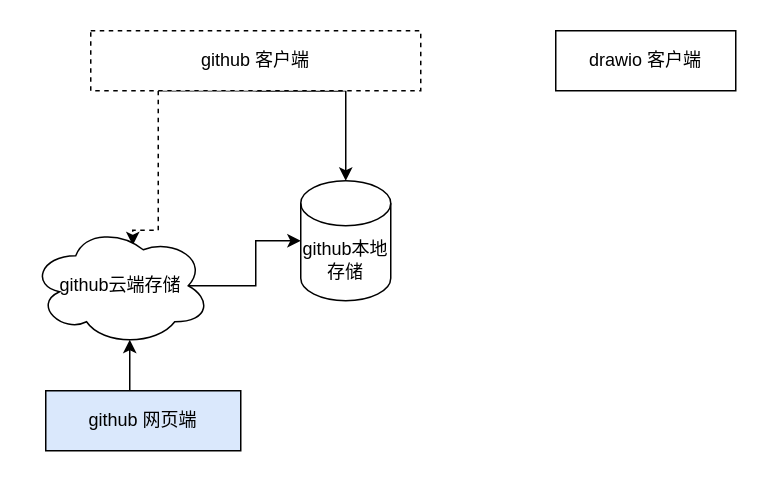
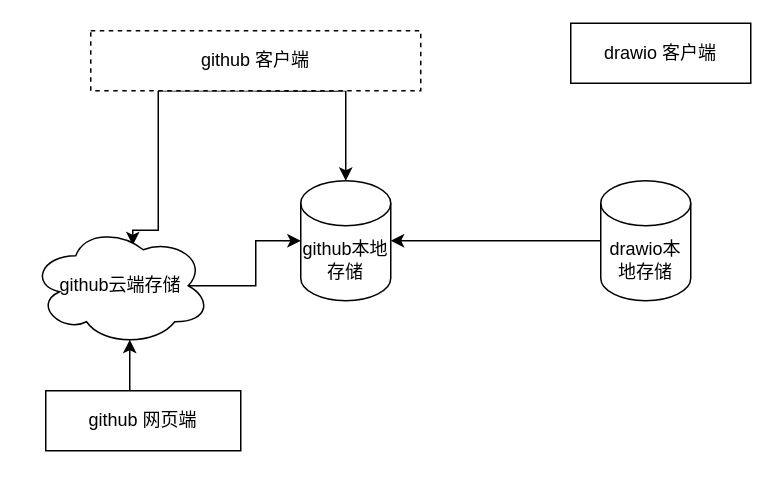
(646, 61) -> (661, 53)
(158, 176) -> (158, 176)
none -> (501, 241)
none -> (646, 241)
(143, 421) -> (143, 421)
